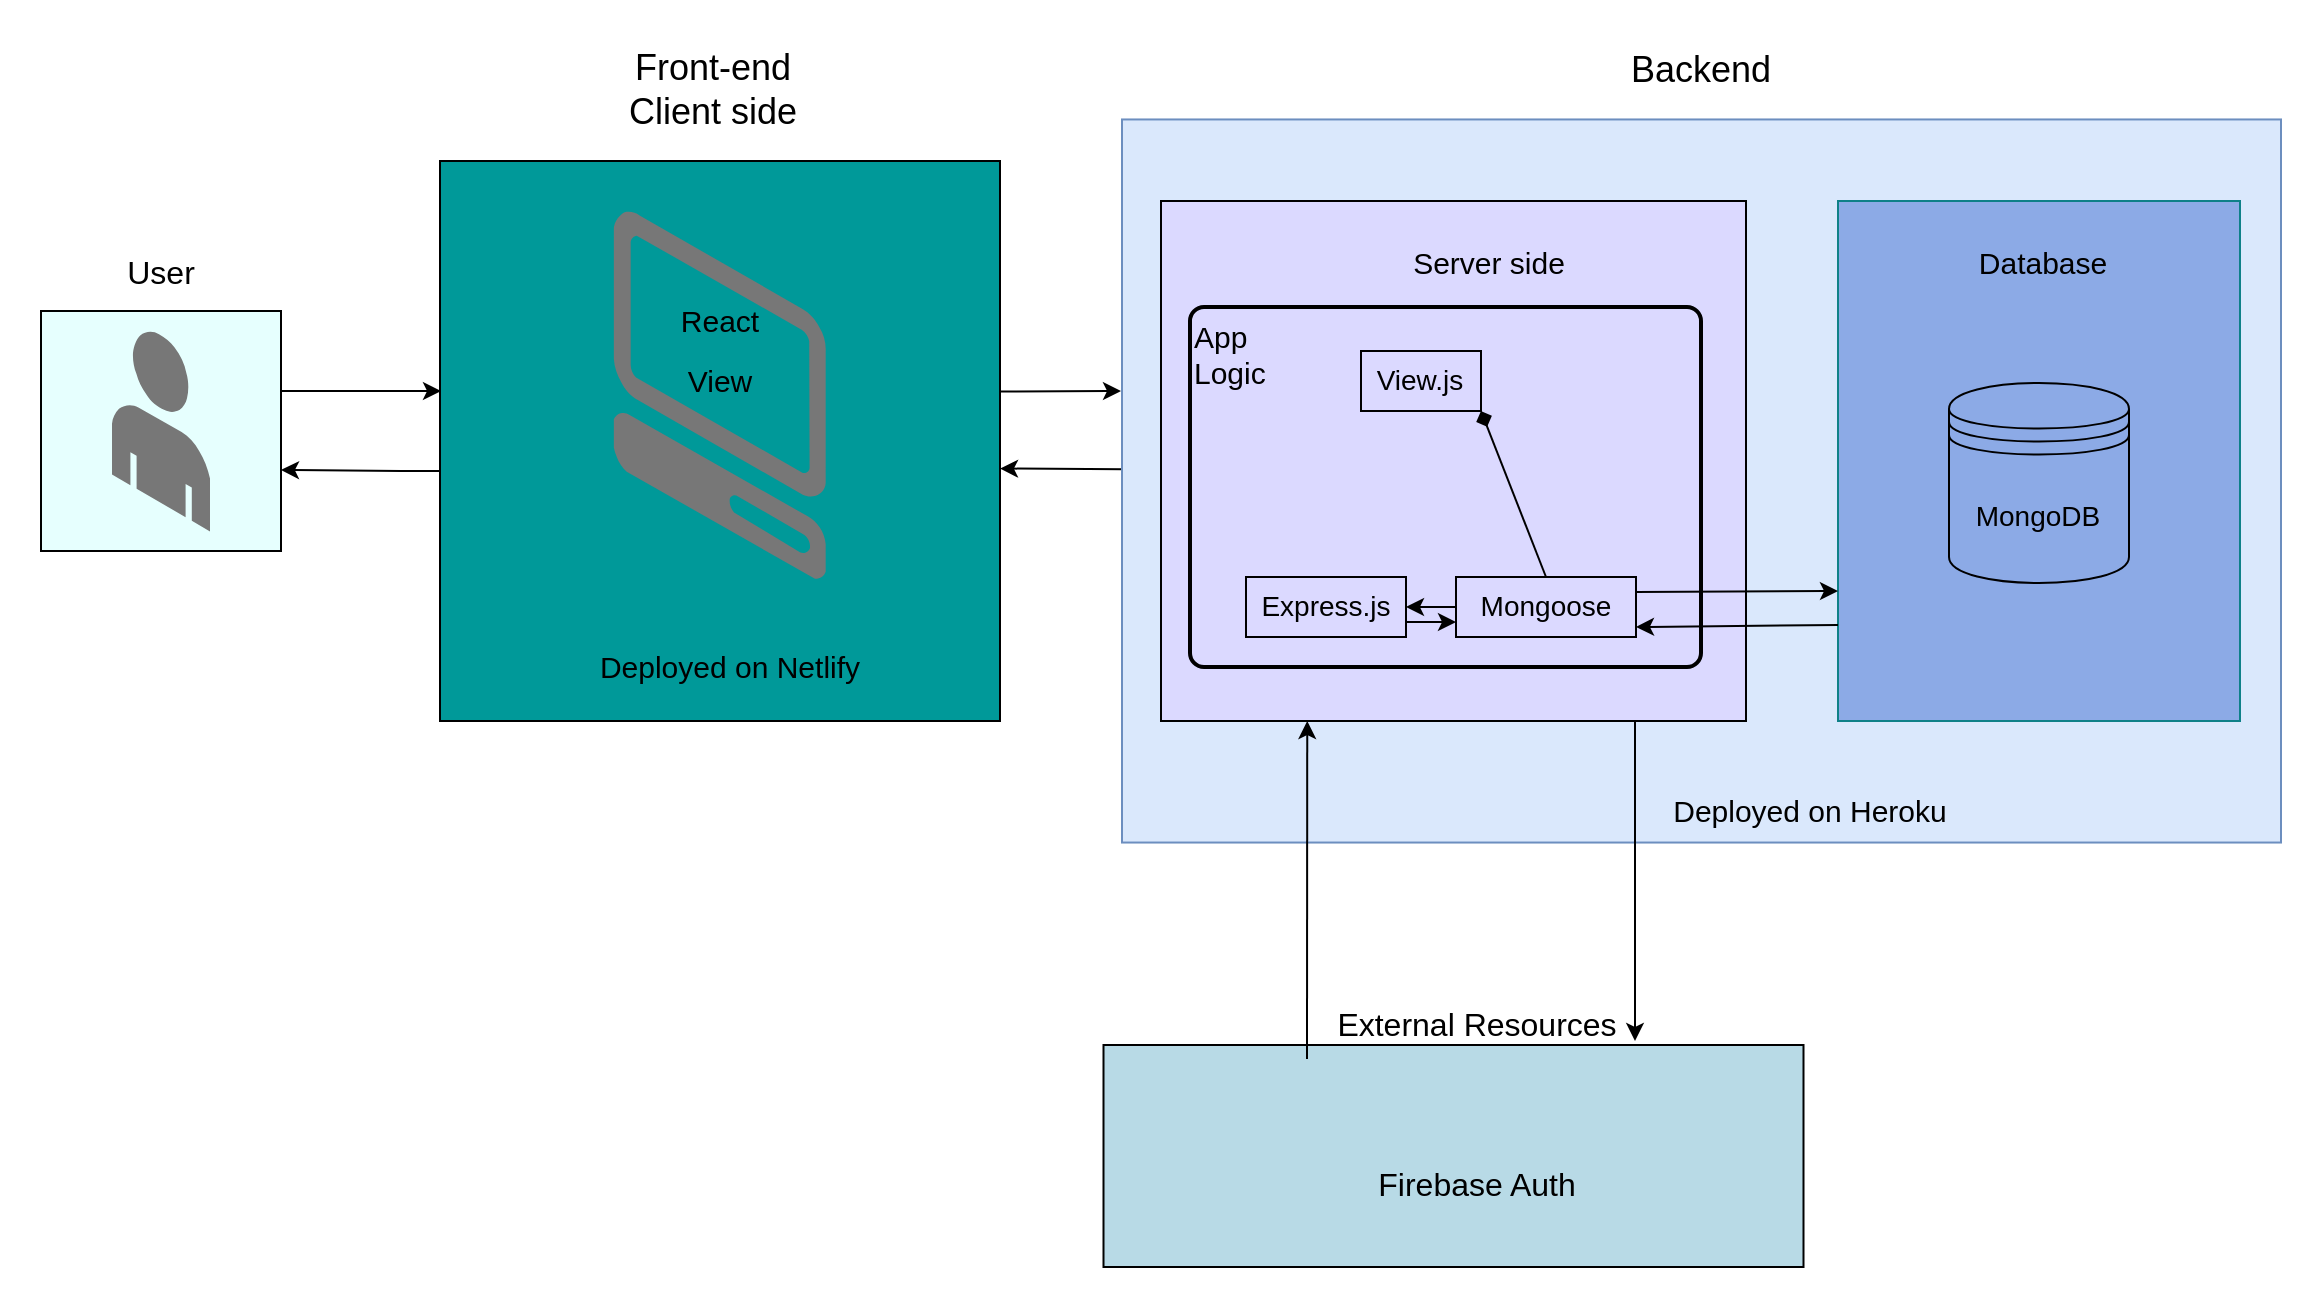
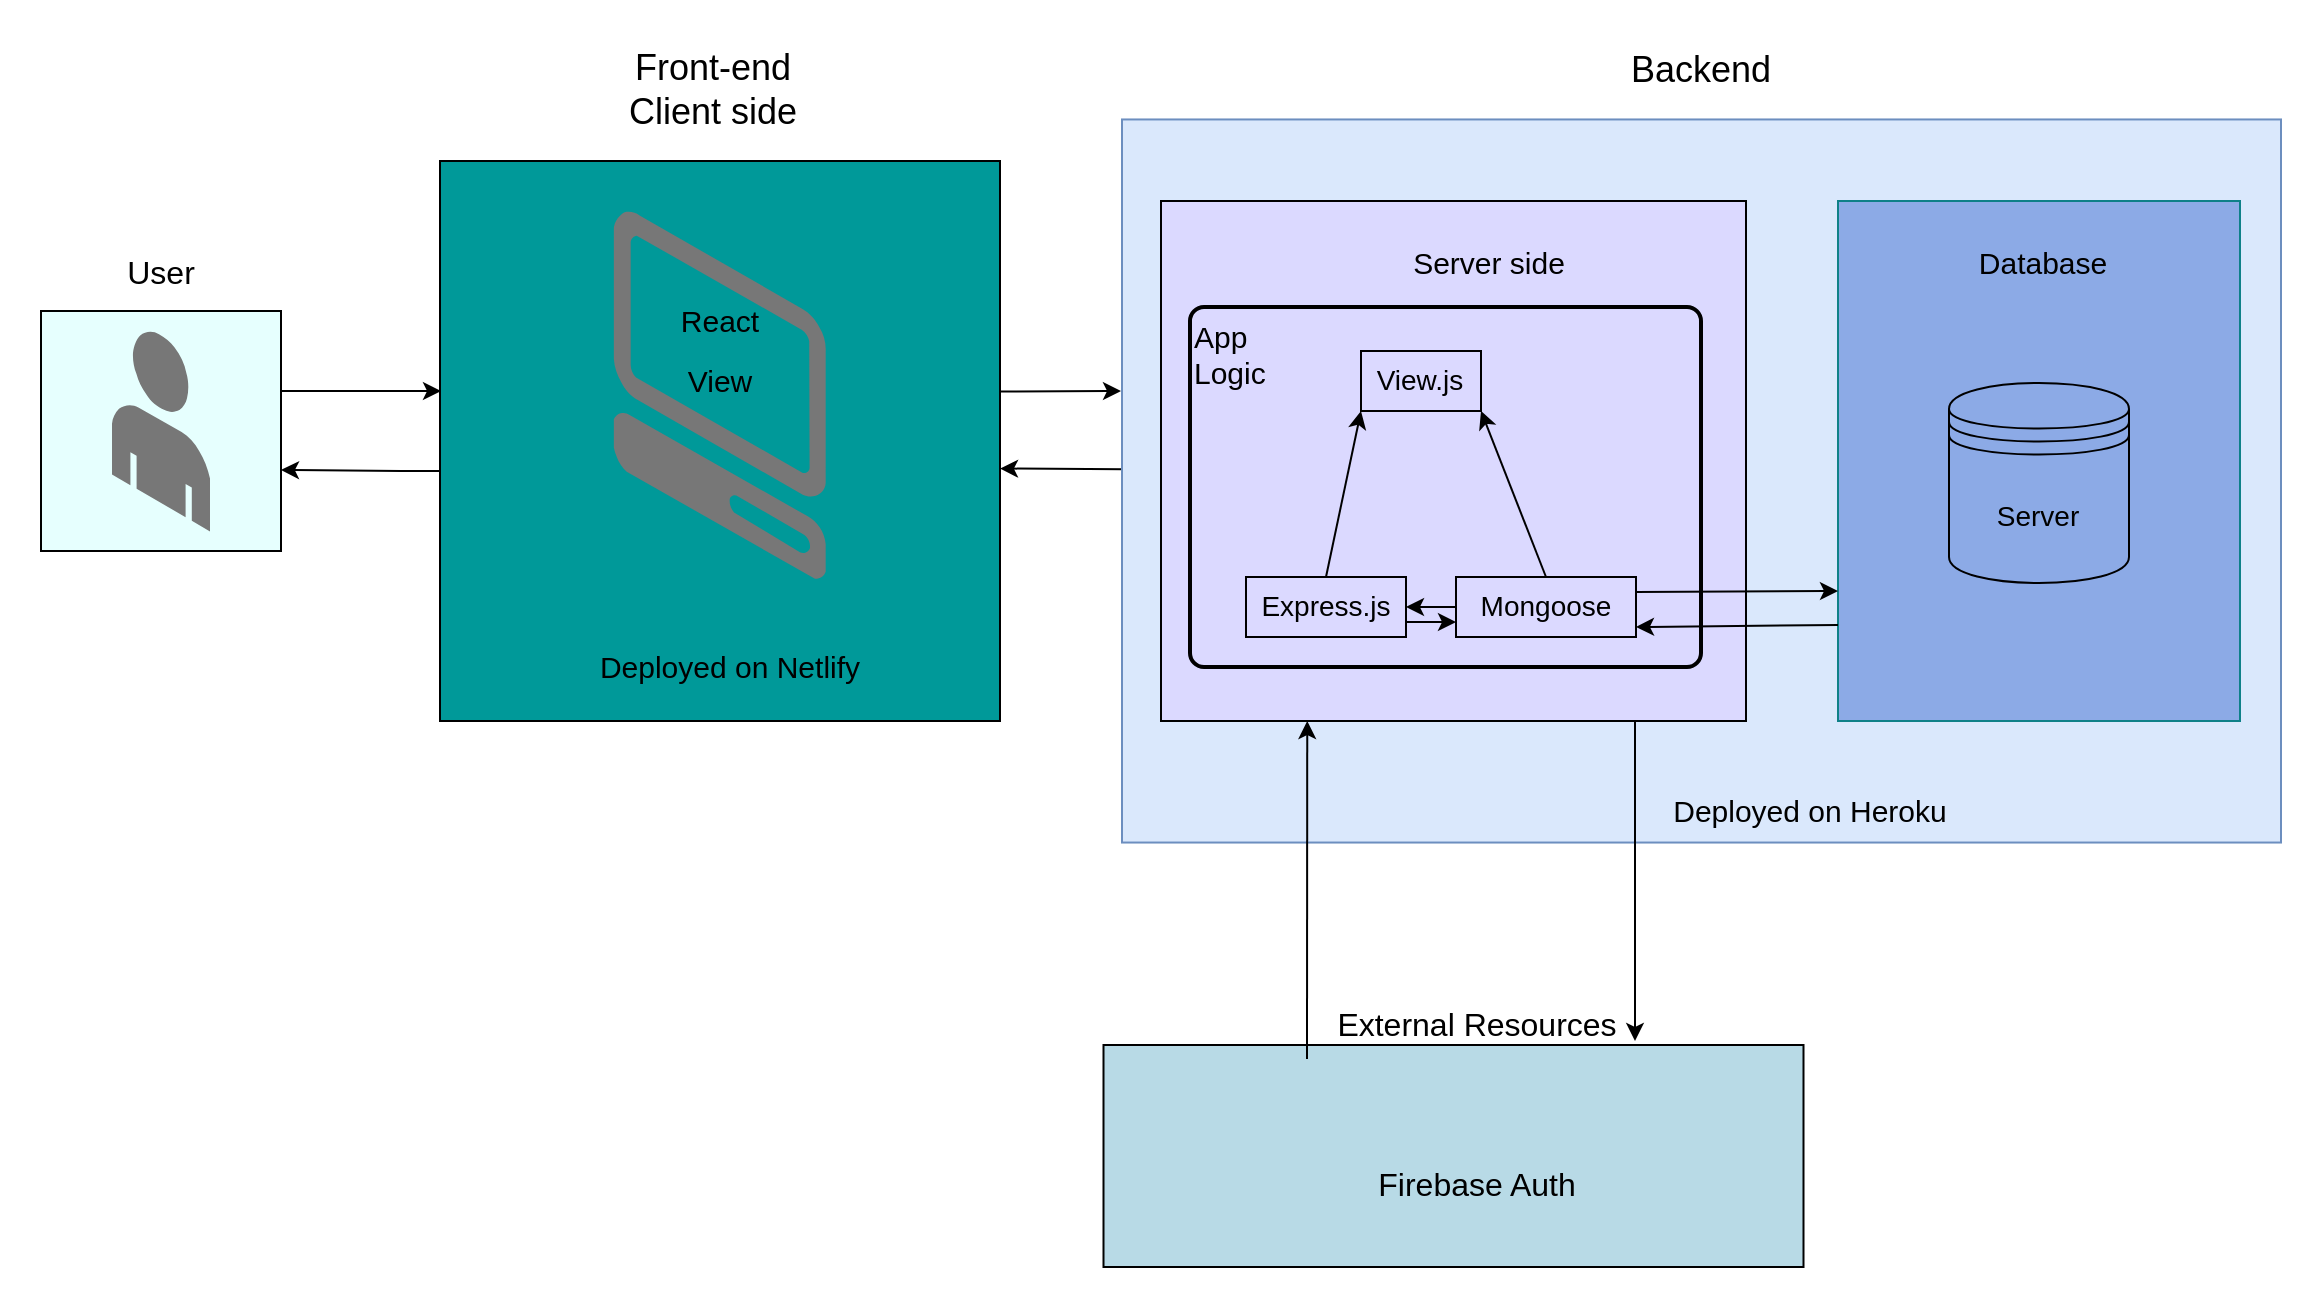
(1487, 426) -> (1486, 425)
none -> (1342, 500)
(2039, 517) -> (2039, 517)
